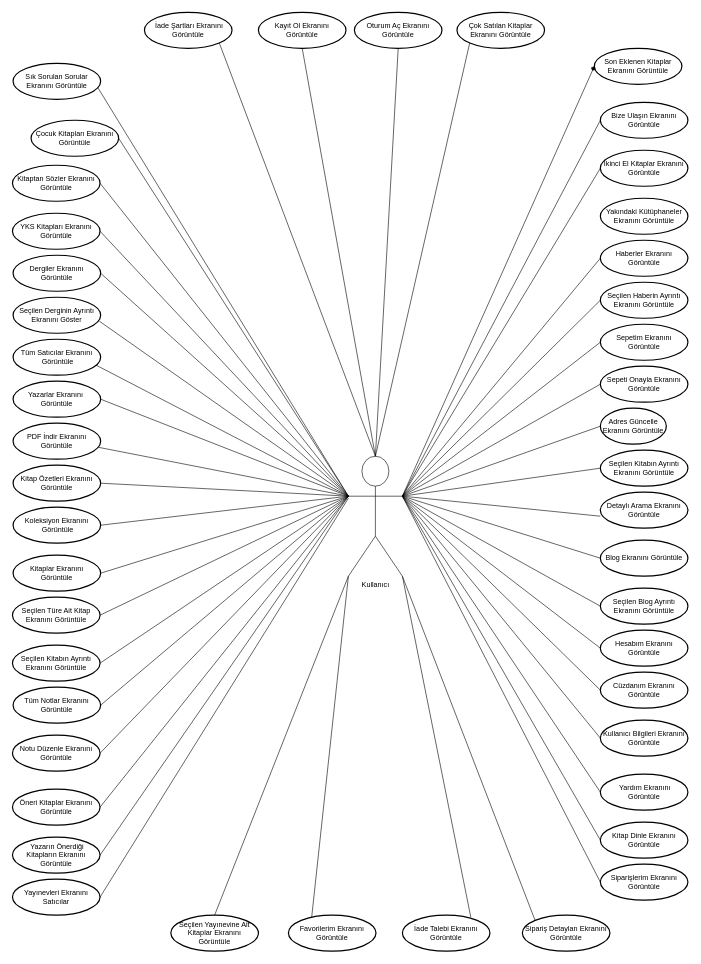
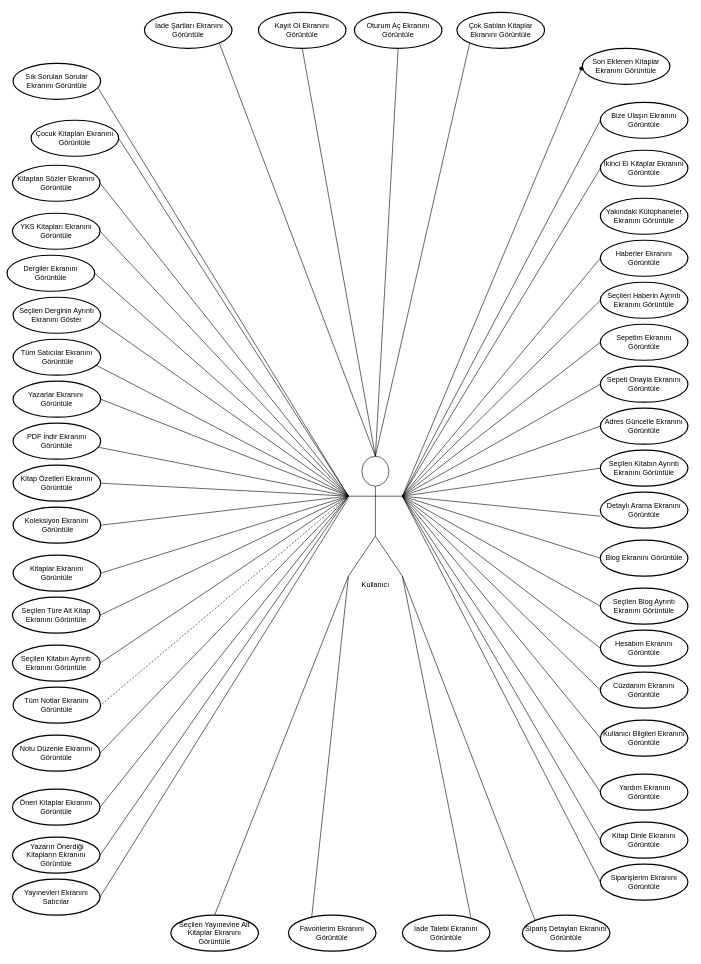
(638, 66) -> (626, 66)
(57, 273) -> (51, 273)
(633, 426) -> (644, 426)
(216, 608) -> (216, 608)
